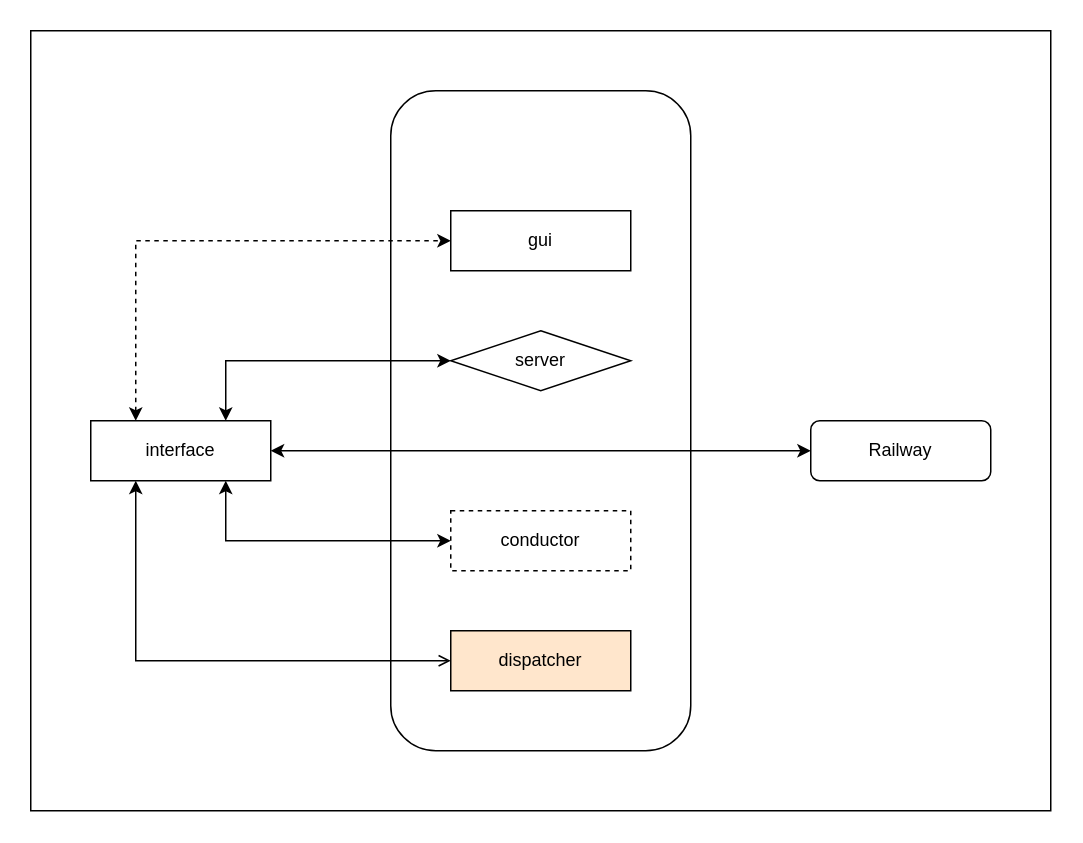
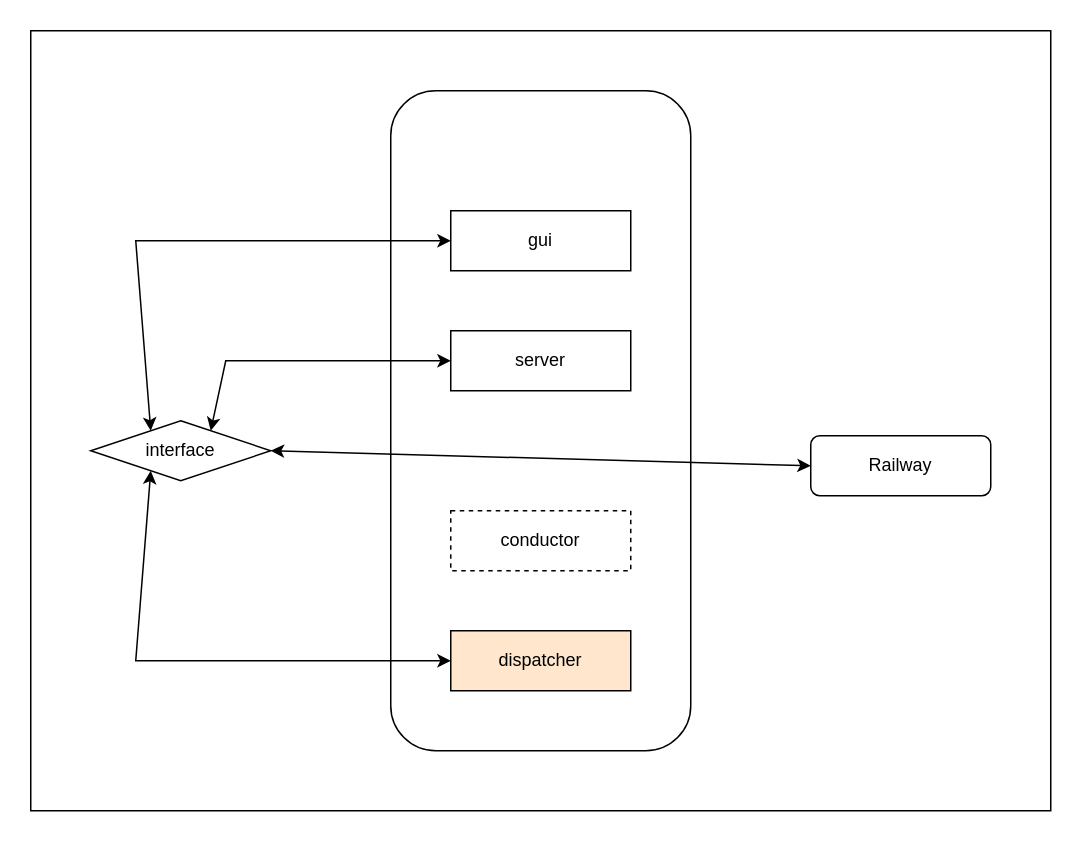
(203, 241) -> (198, 241)
(541, 361) -> (541, 361)
(181, 451) -> (181, 451)
(901, 451) -> (901, 466)
(308, 541) -> none
(441, 661) -> (439, 661)
